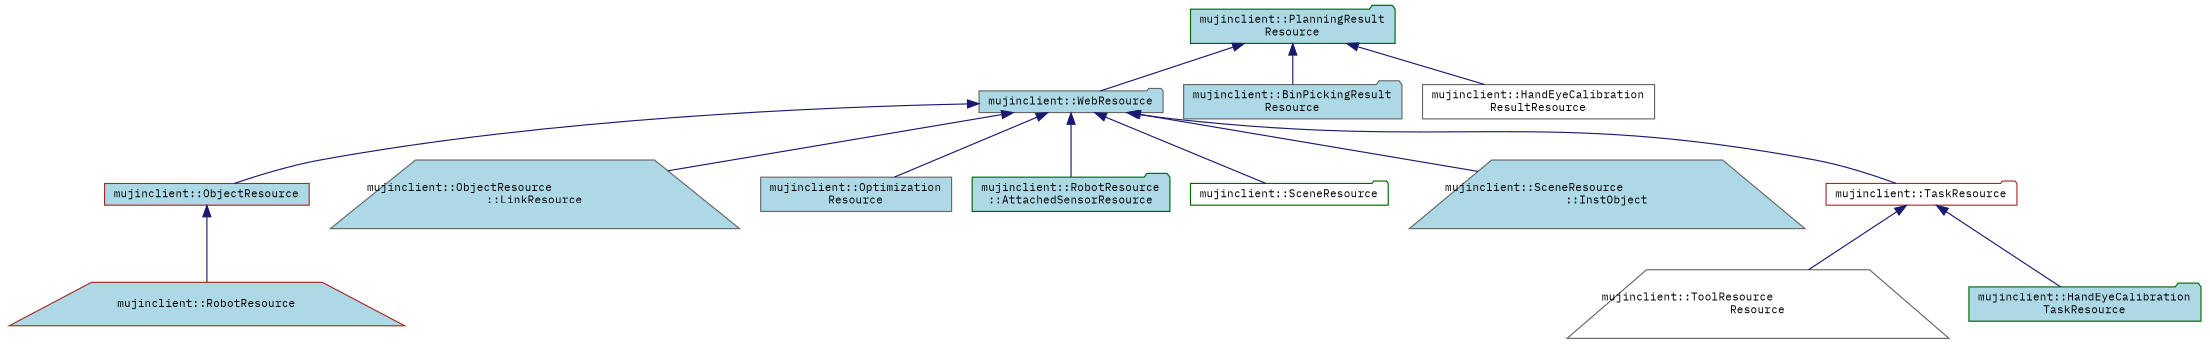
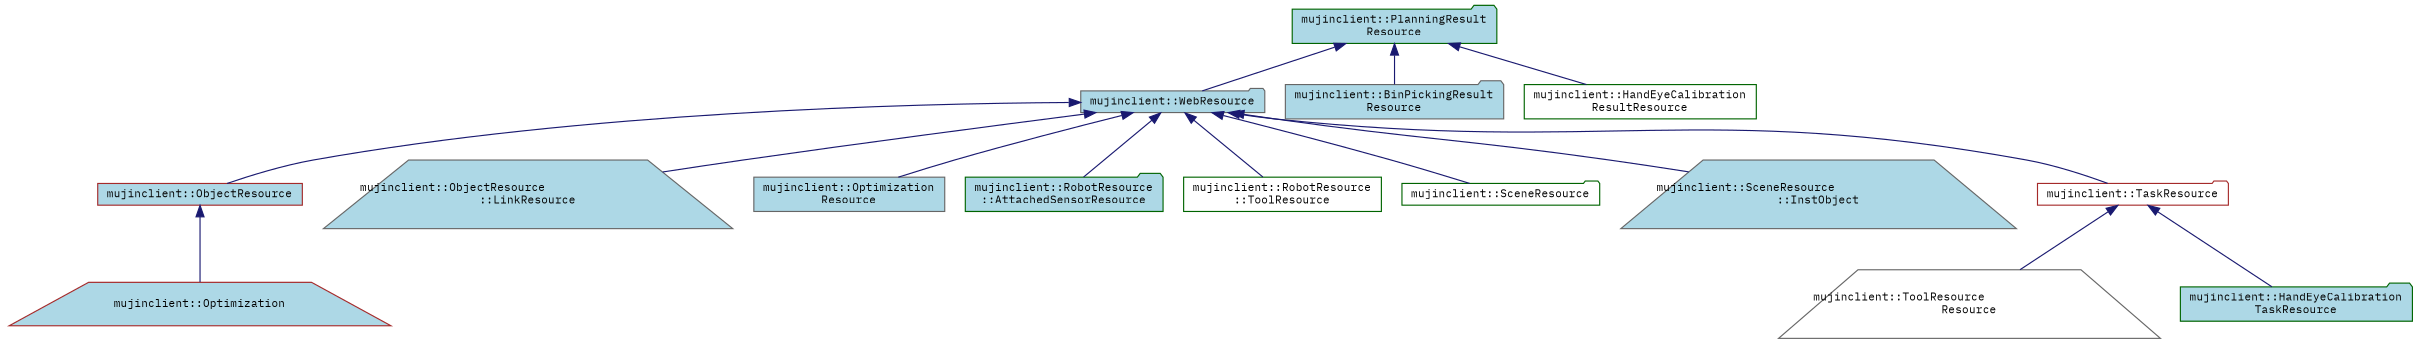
(1539, 102) -> (1640, 102)
none -> (1283, 194)
(207, 304) -> (200, 304)
